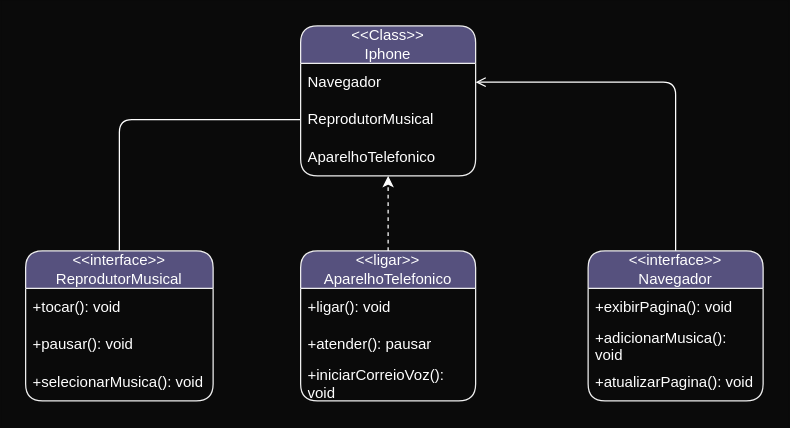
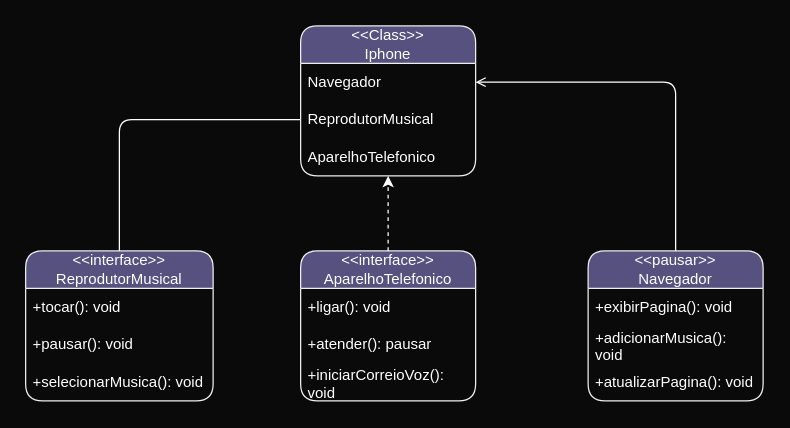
(388, 269) -> (388, 269)
(676, 269) -> (676, 269)
